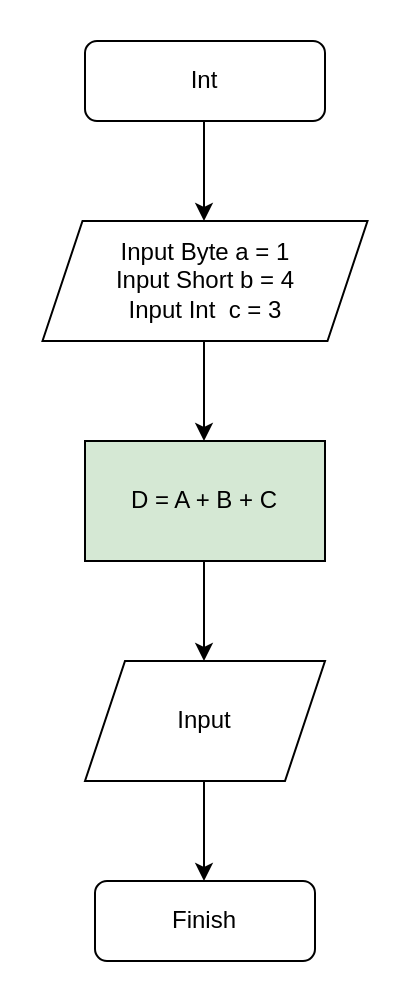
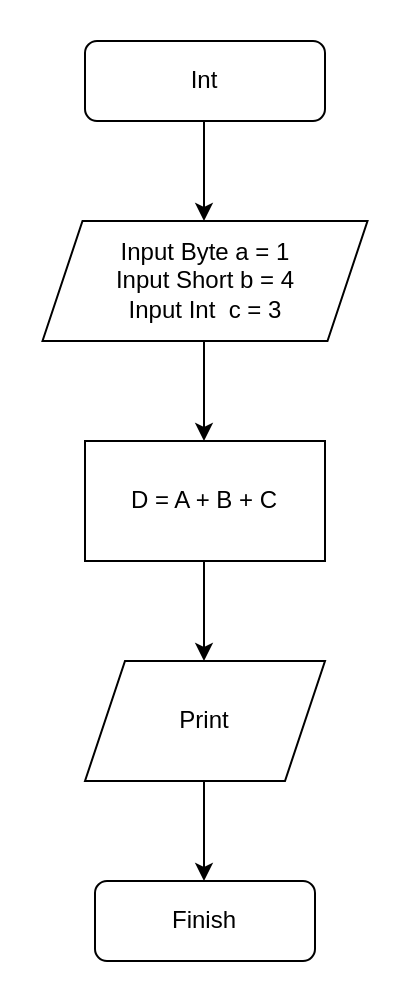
(205, 501) -> (205, 501)
(205, 721) -> (205, 721)
